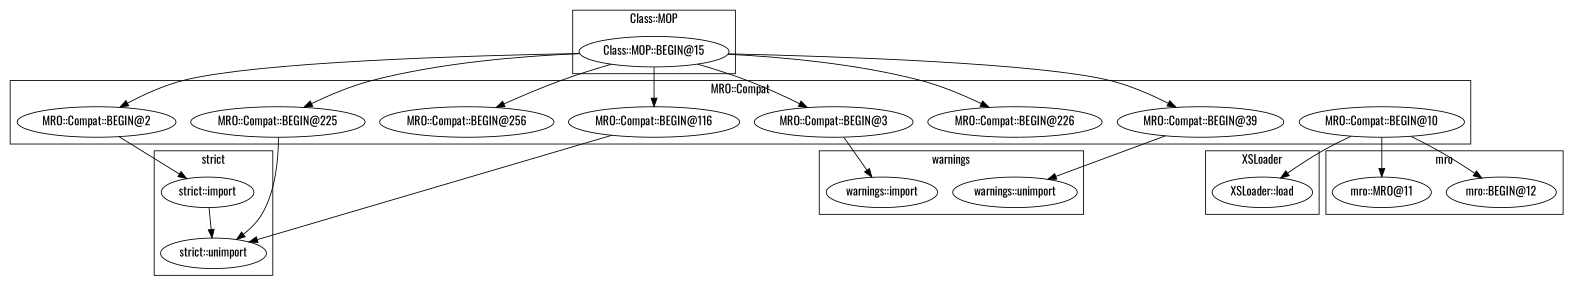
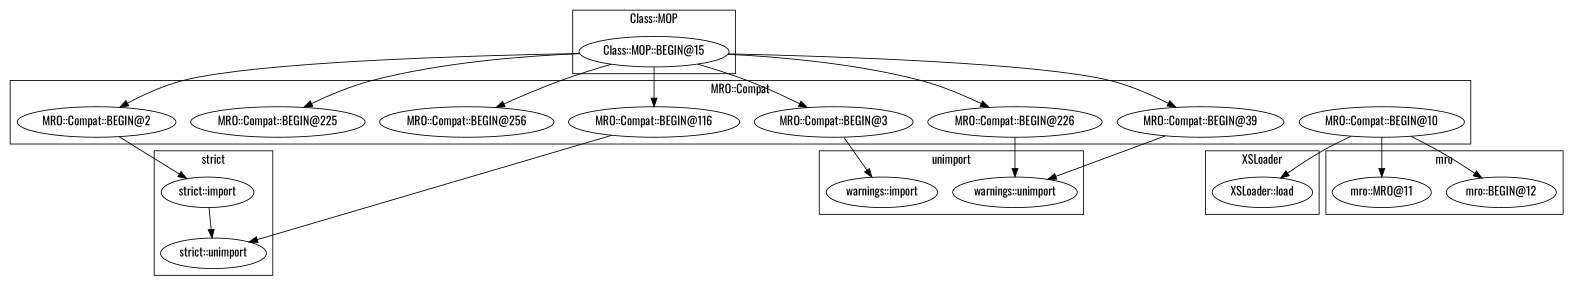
none -> (1015, 156)
(951, 161) -> (951, 161)
(267, 203) -> none
